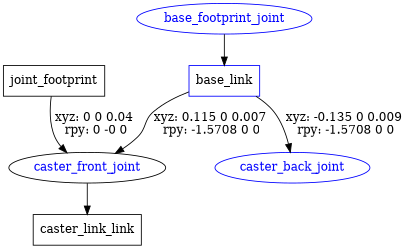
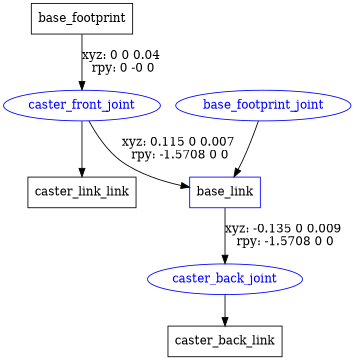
(54, 81) -> (82, 19)
(150, 115) -> (127, 165)
(87, 168) -> (82, 106)
none -> (225, 341)
